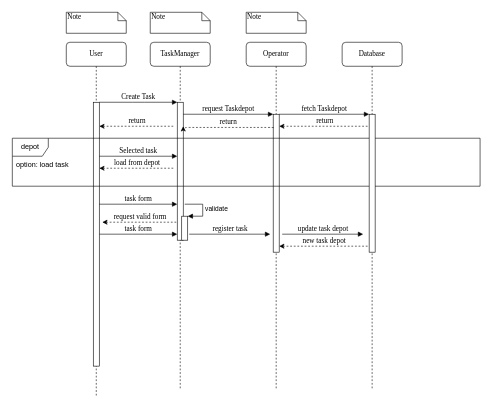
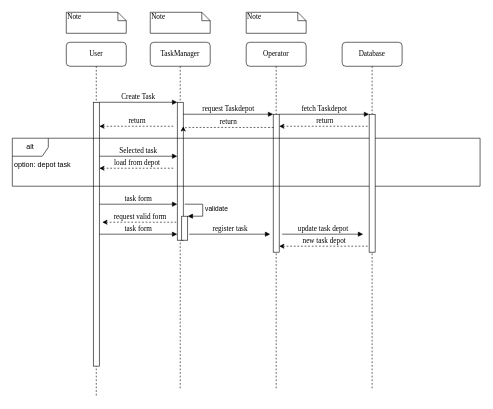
(30, 147) -> (30, 147)
(43, 162) -> (43, 162)
